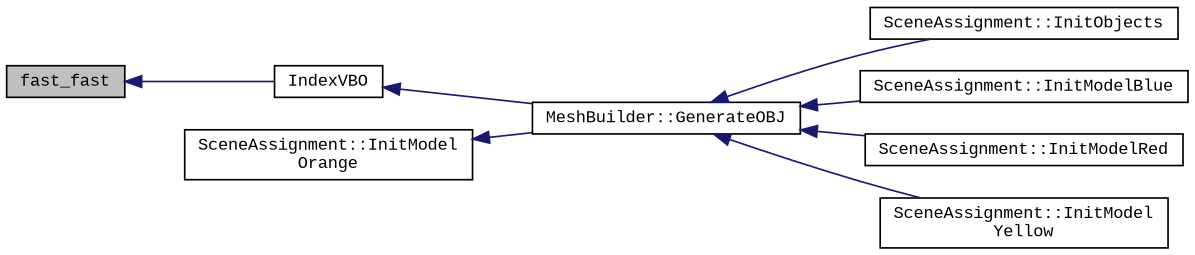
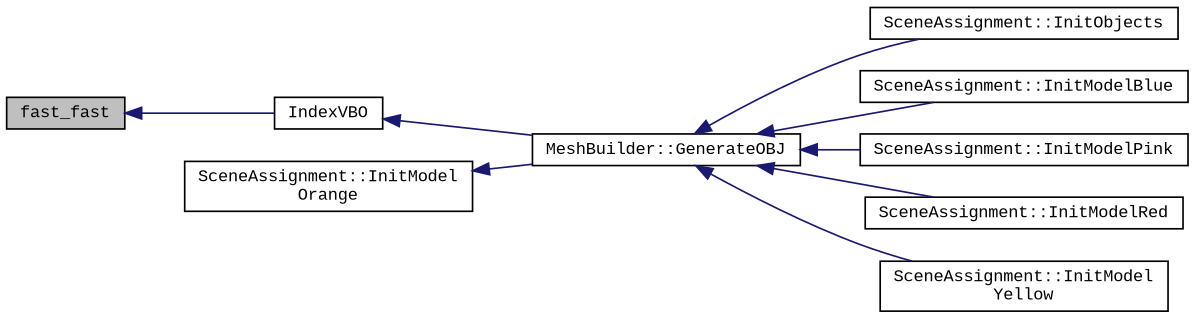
none -> (1024, 150)
